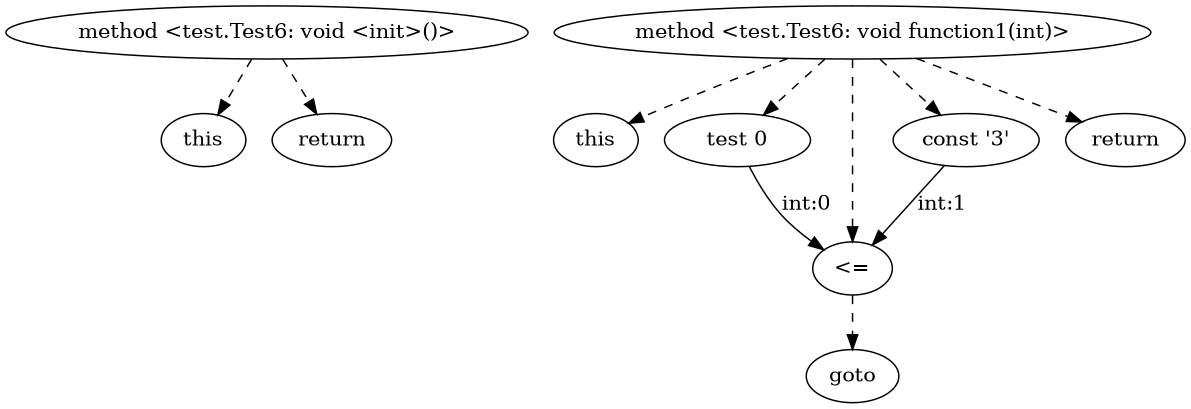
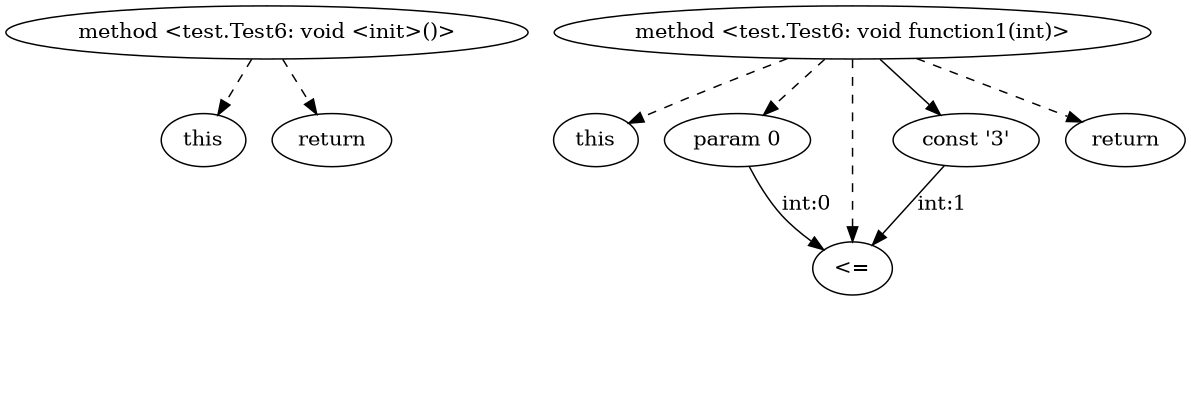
(905, 82) -> (905, 82)
(738, 140) -> (738, 140)
(853, 376) -> none
